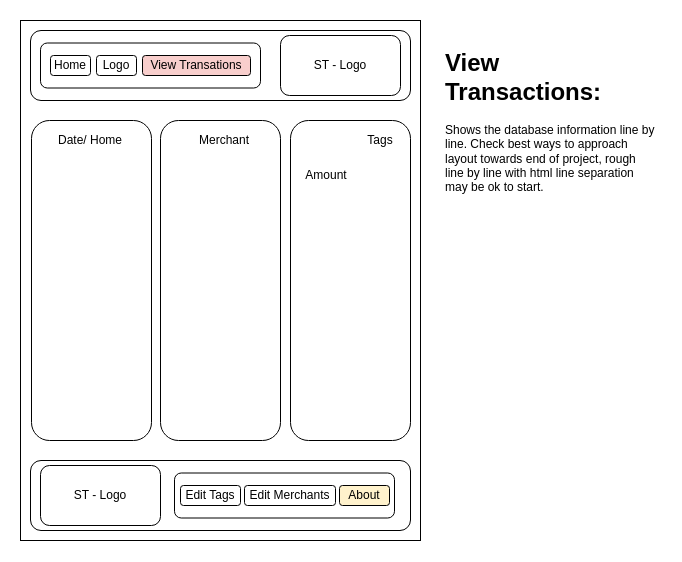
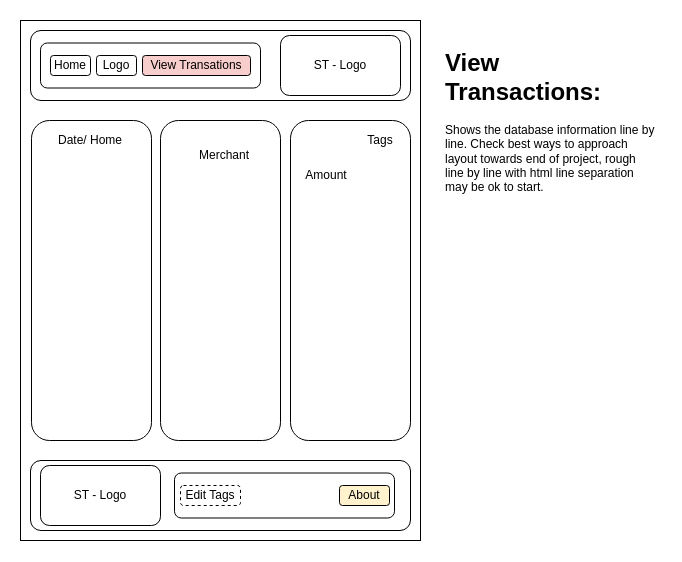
(225, 141) -> (225, 156)
(211, 496) -> (211, 496)
(290, 496) -> none
